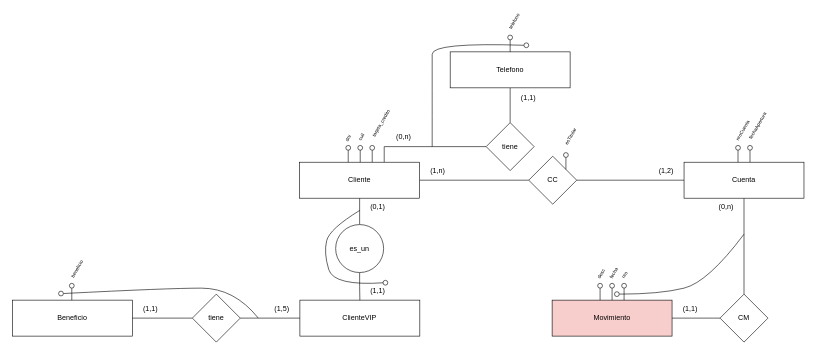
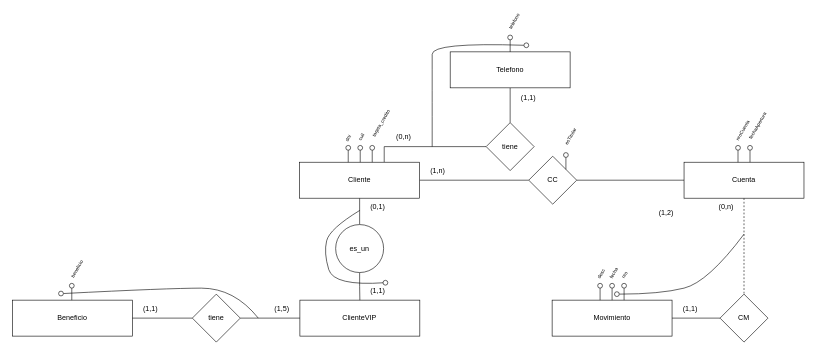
(666, 171) -> (666, 213)
(744, 245) -> (744, 245)
(612, 318) -> (612, 318)
